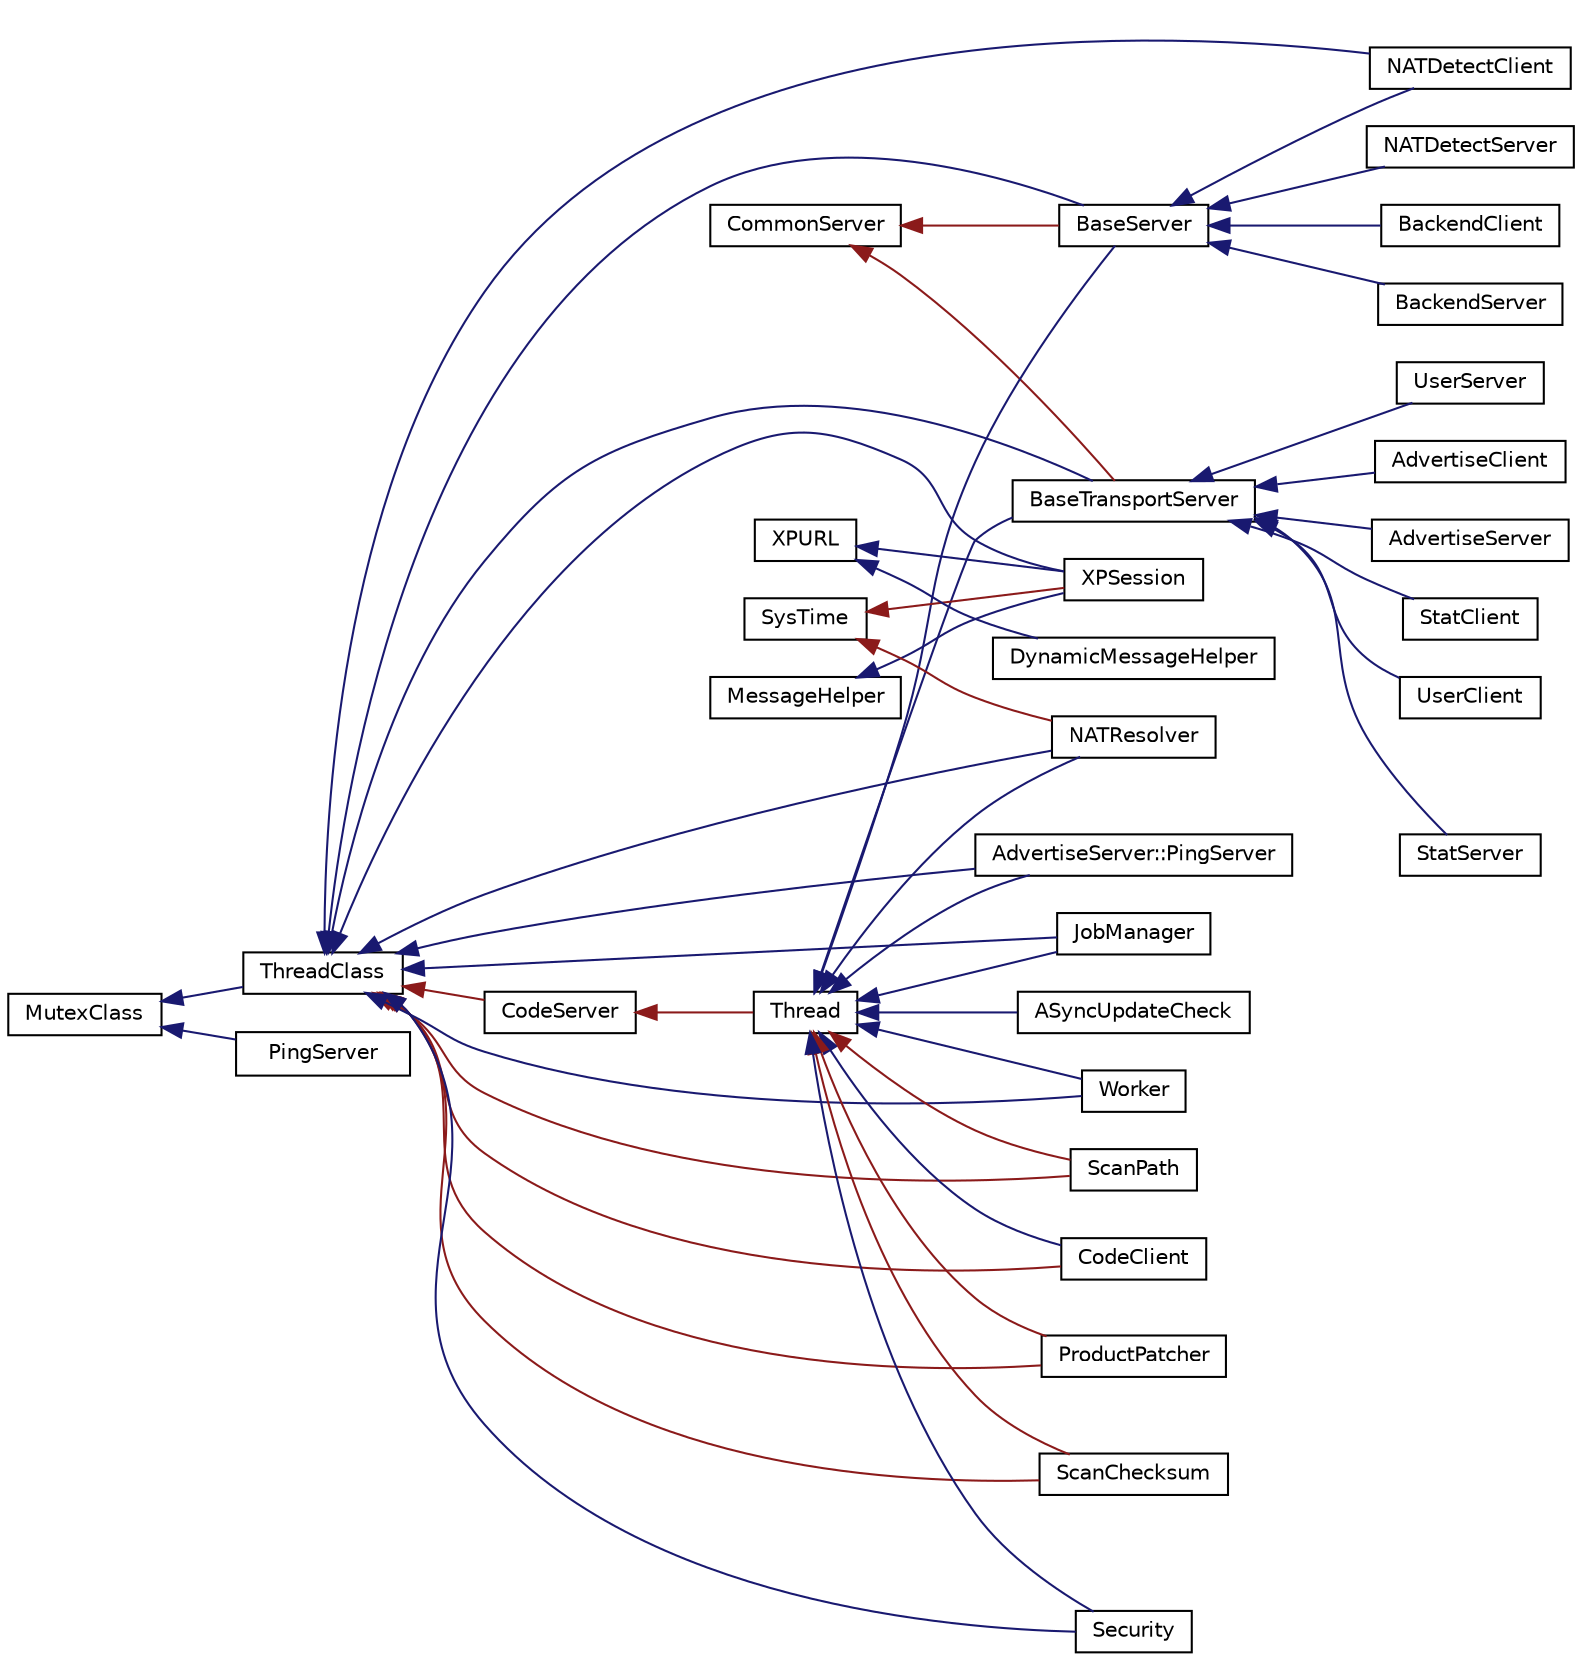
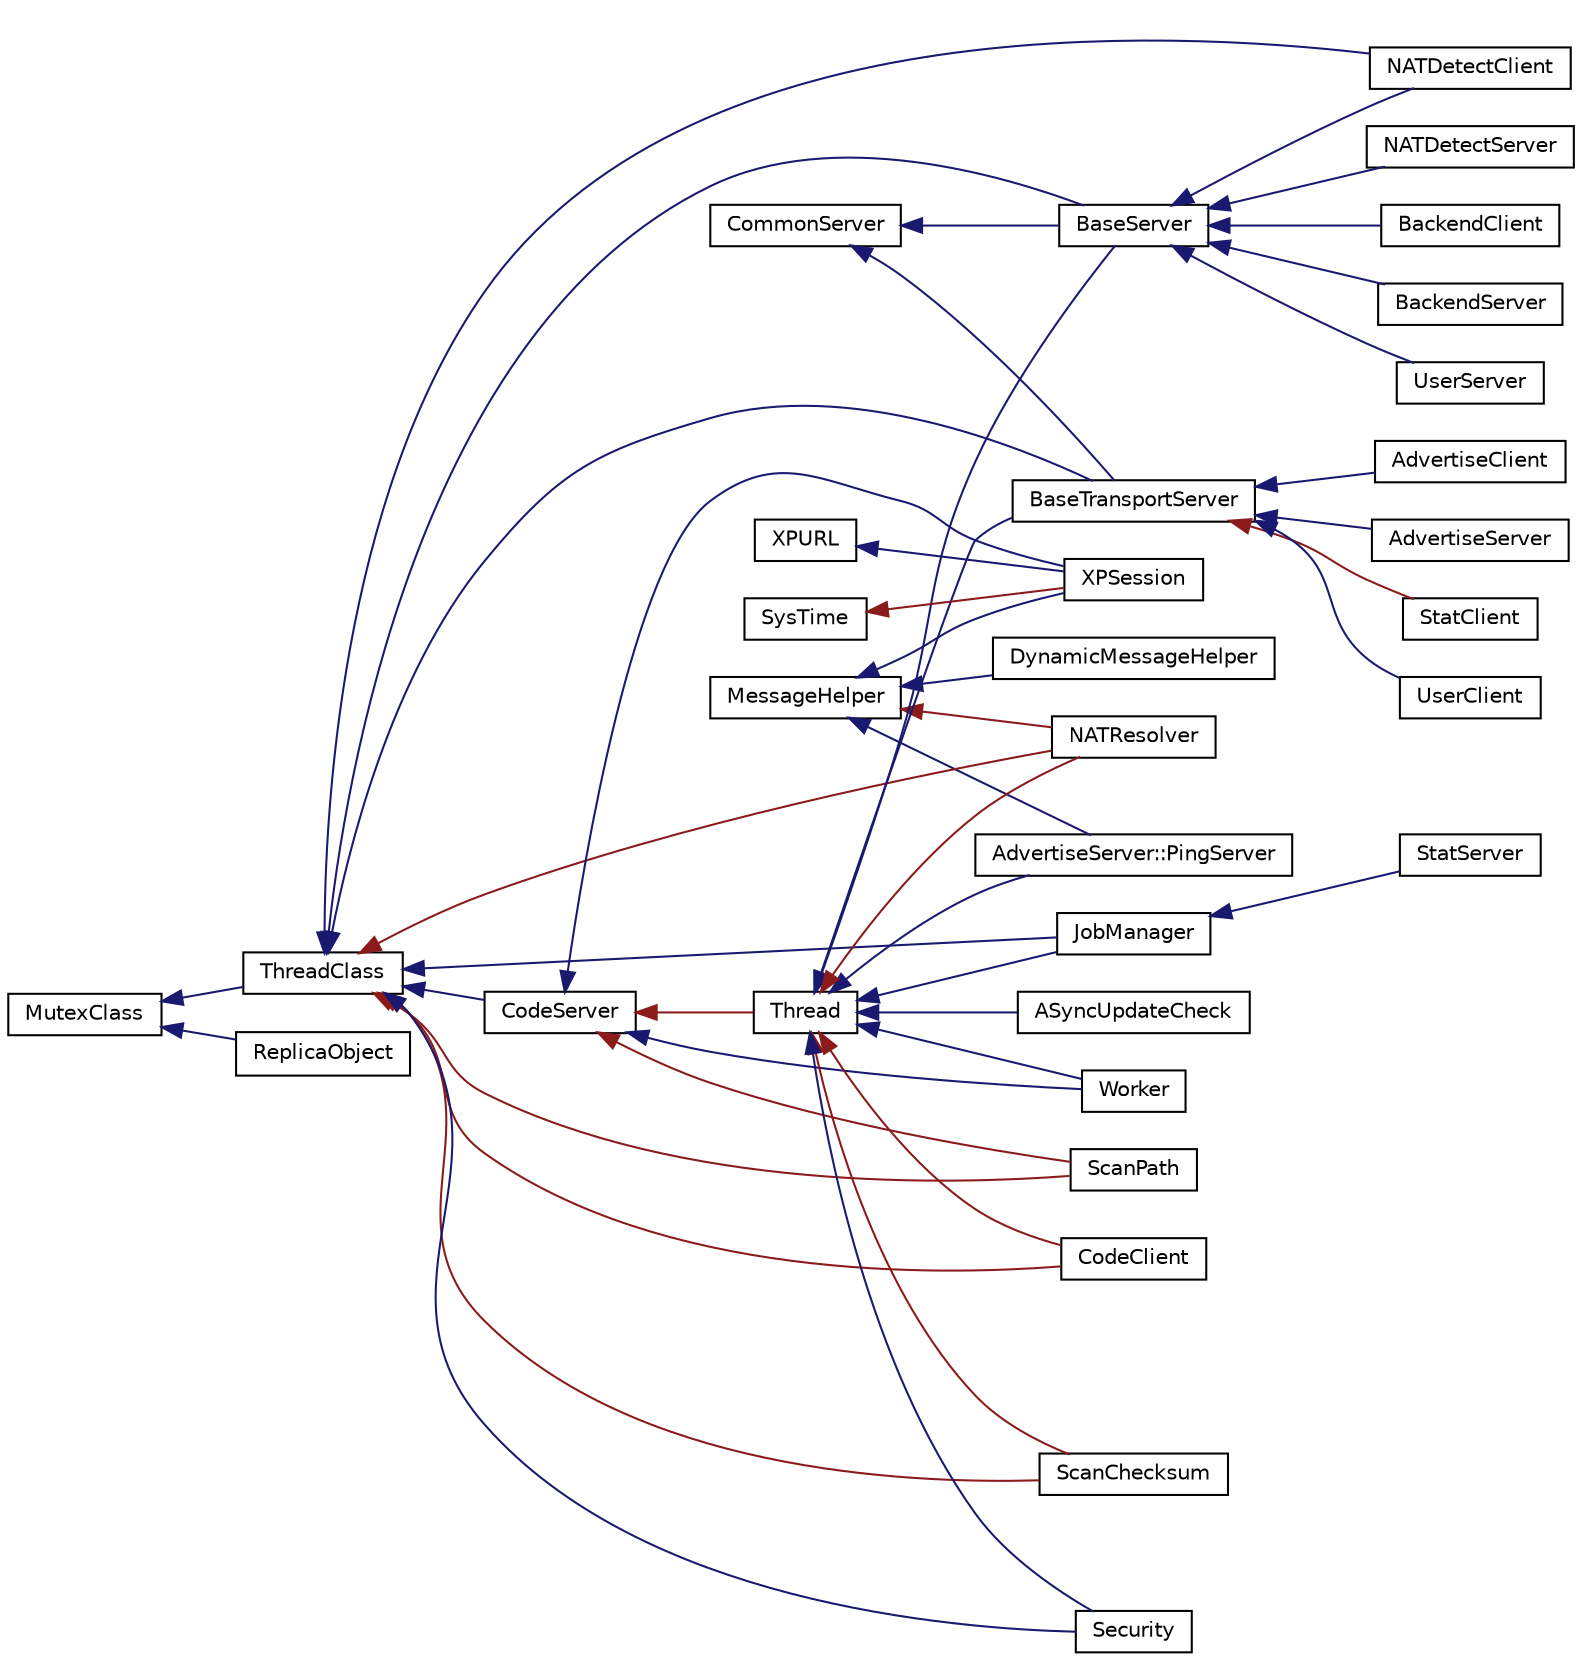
(991, 226) -> (991, 226)
(1000, 360) -> (1000, 360)
(1312, 438) -> (1301, 312)
(624, 517) -> (675, 549)
(1333, 561) -> (1333, 561)
(920, 590) -> (957, 679)
(1346, 686) -> (1315, 891)
(961, 692) -> (987, 719)
(708, 826) -> (708, 826)
(940, 847) -> (940, 847)
(695, 901) -> (979, 781)
(454, 995) -> (454, 995)
(323, 1054) -> (323, 1054)
(725, 1096) -> (863, 1073)
(951, 1118) -> (850, 1121)
(922, 1165) -> (922, 1165)
(1134, 1356) -> none
